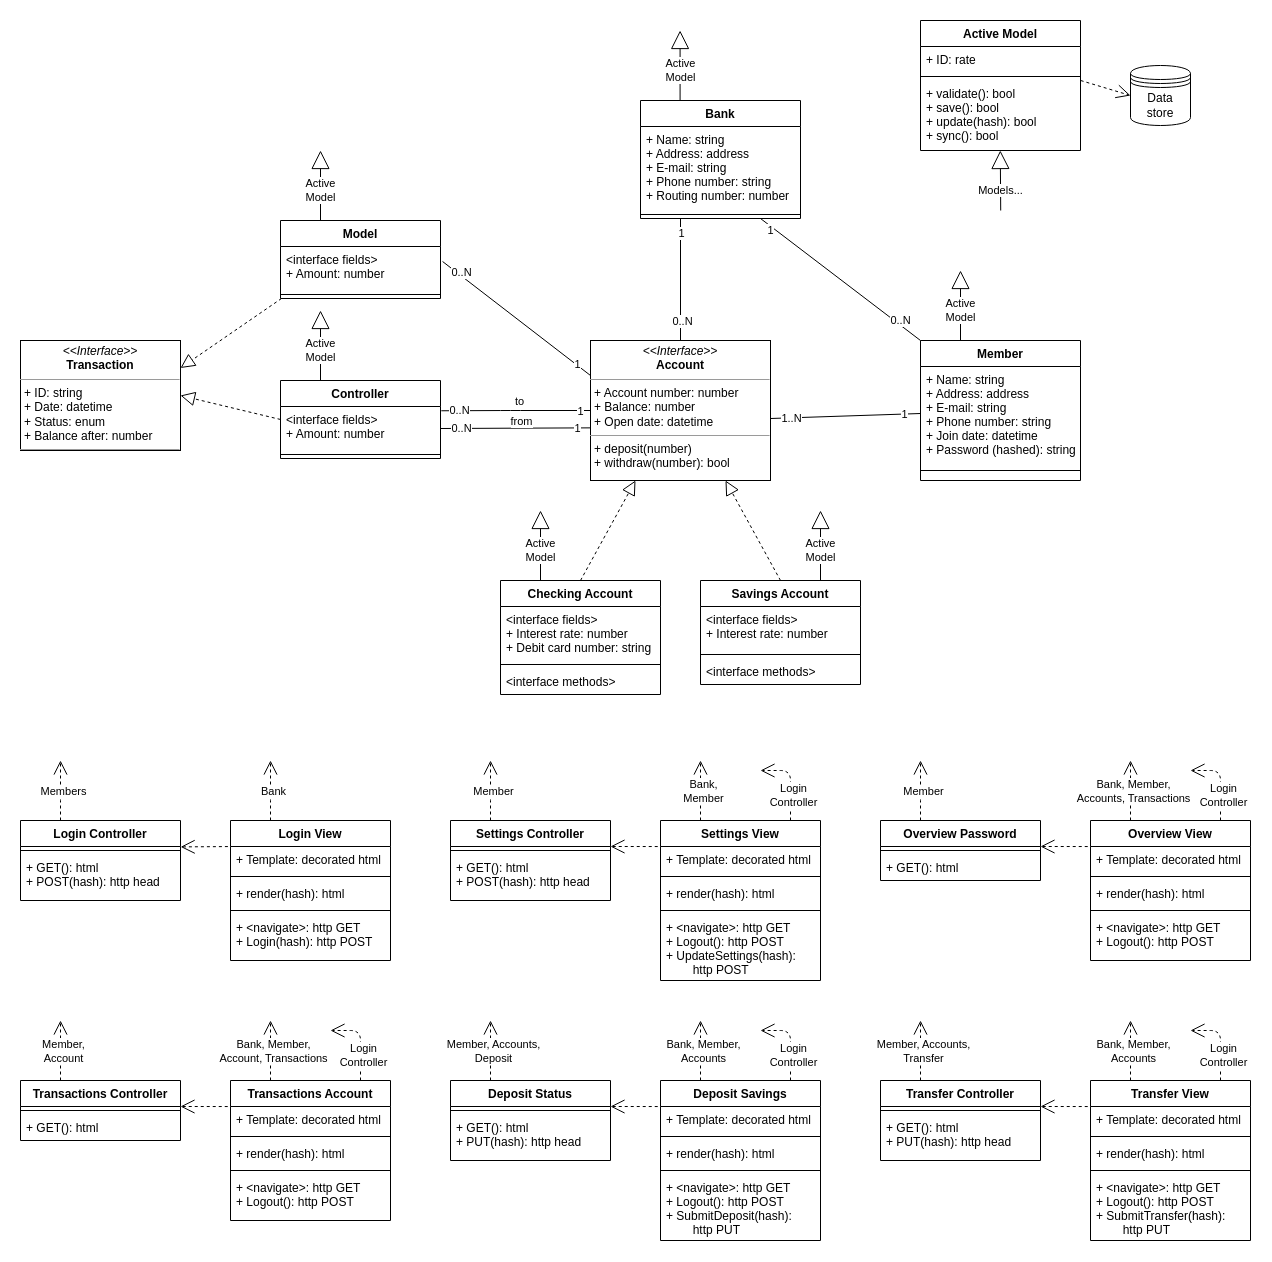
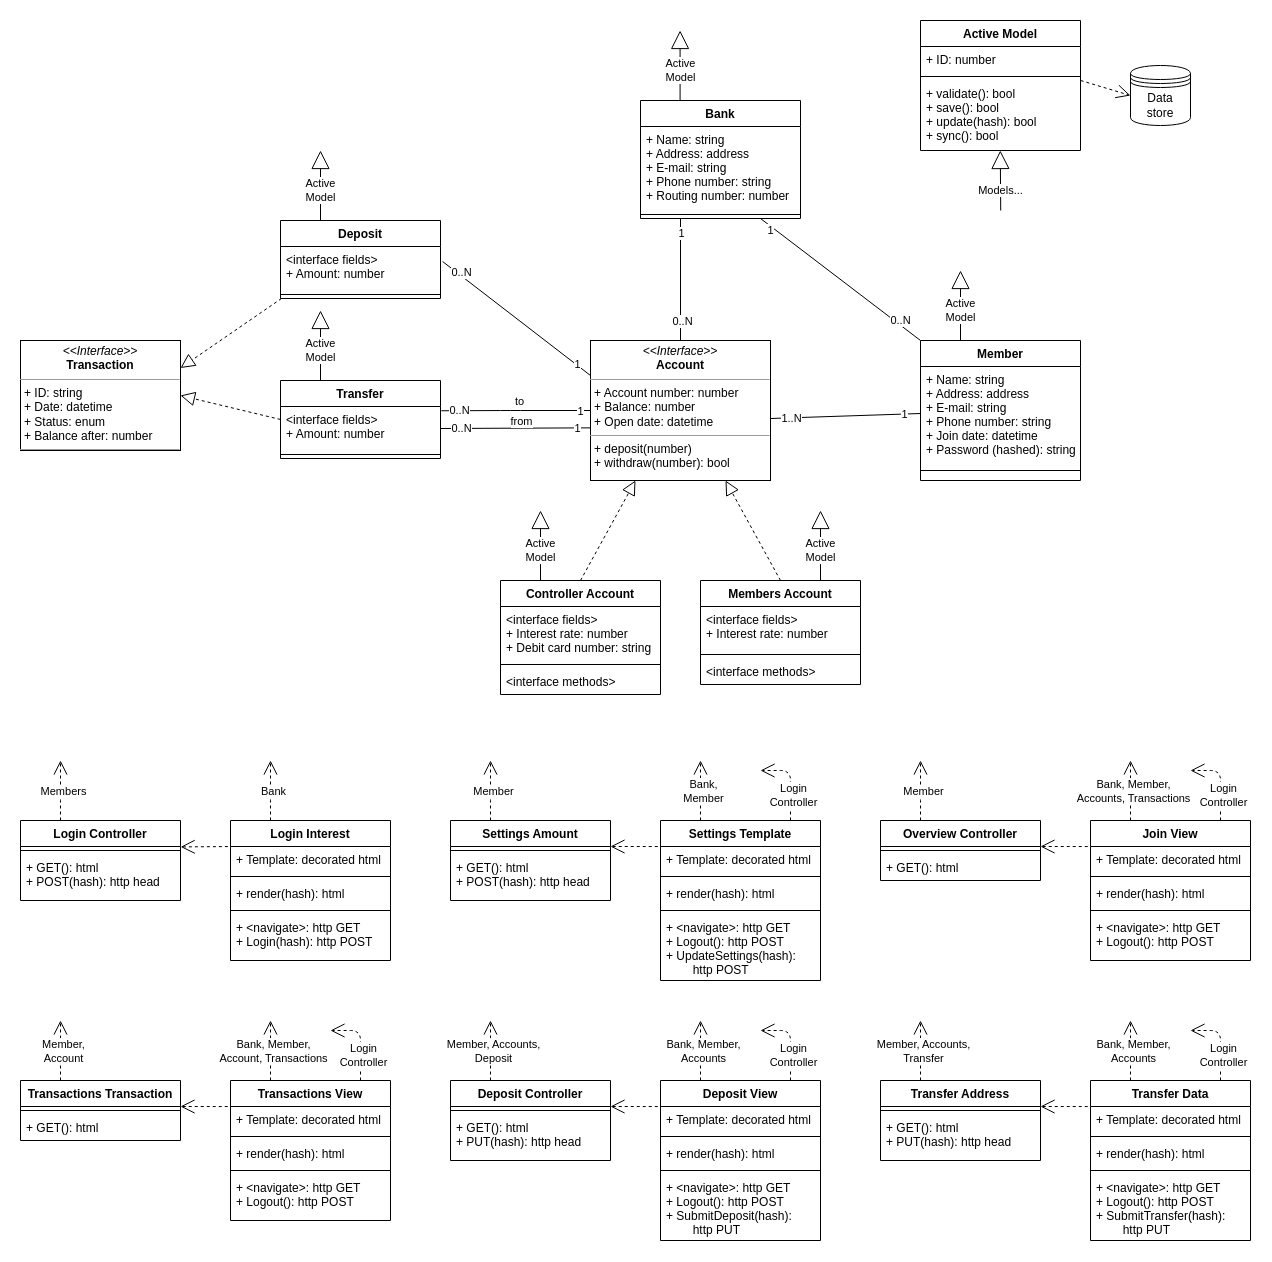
(955, 60) -> (962, 60)
(360, 234) -> (360, 234)
(360, 394) -> (360, 394)
(580, 594) -> (580, 594)
(780, 594) -> (780, 594)
(310, 834) -> (310, 834)
(530, 834) -> (530, 834)
(740, 834) -> (740, 834)
(960, 834) -> (960, 834)
(1170, 834) -> (1170, 834)
(100, 1094) -> (100, 1094)
(310, 1094) -> (310, 1094)
(530, 1094) -> (530, 1094)
(740, 1094) -> (740, 1094)
(960, 1094) -> (960, 1094)
(1170, 1094) -> (1170, 1094)
